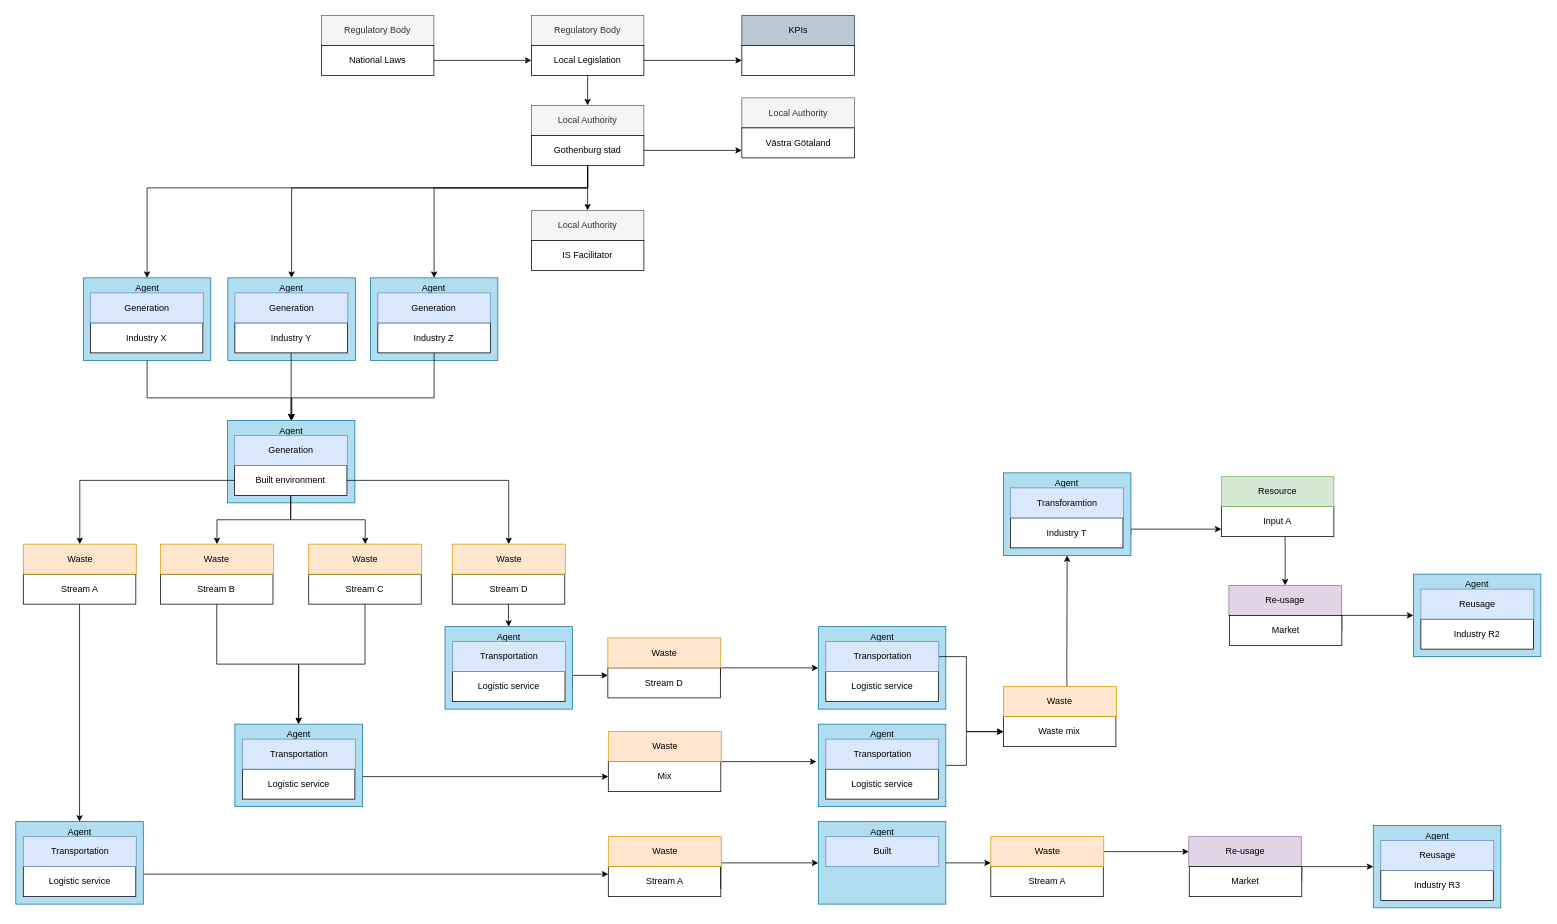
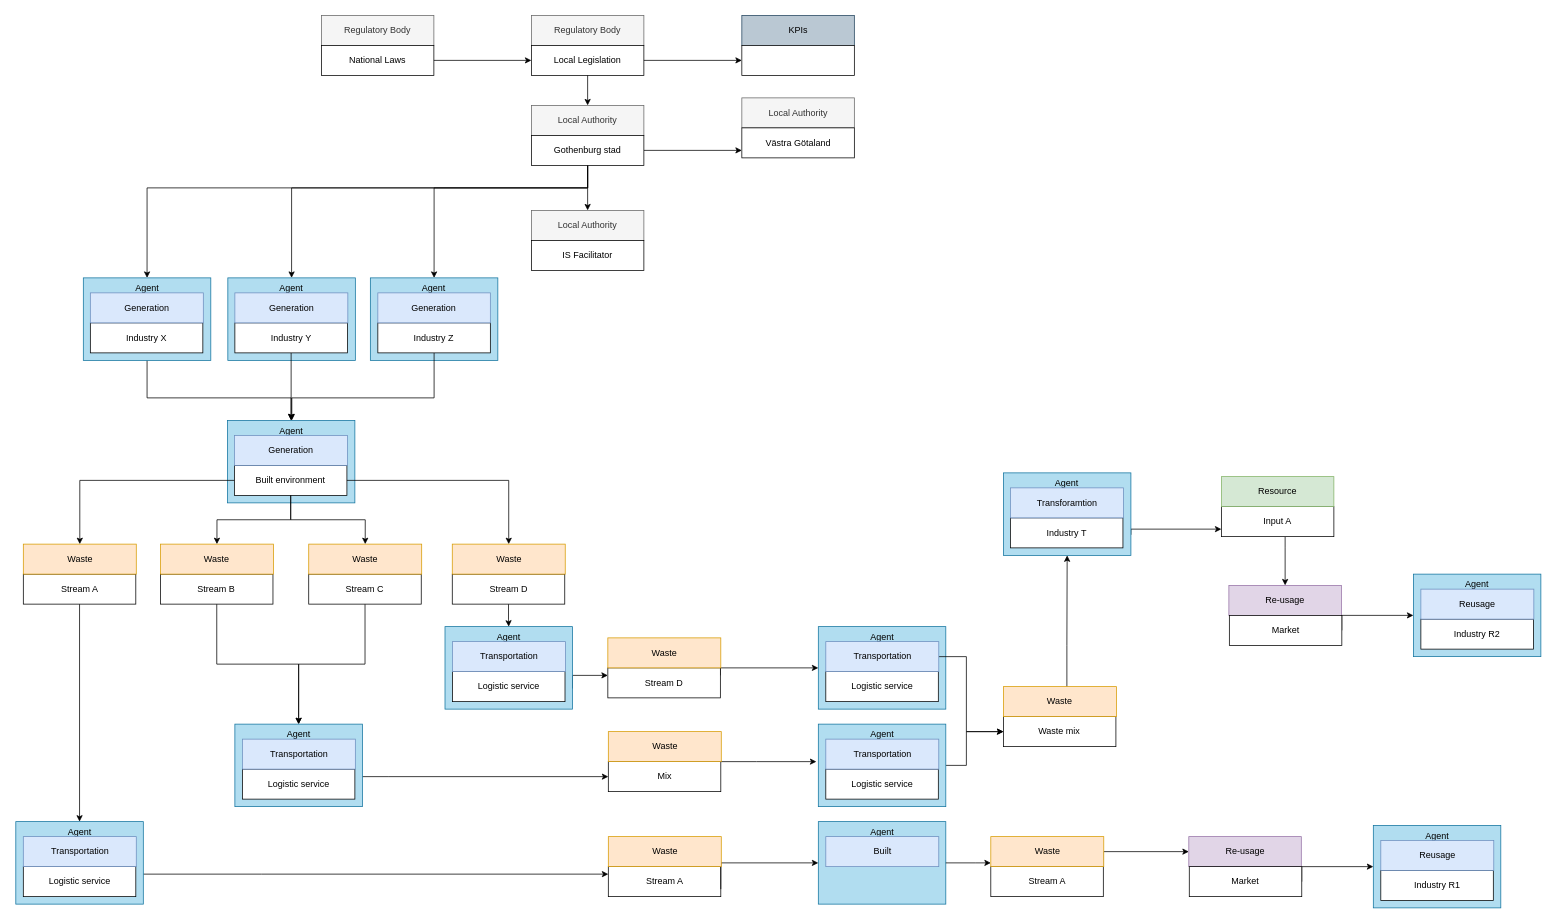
(1437, 885) -> (1437, 885)
